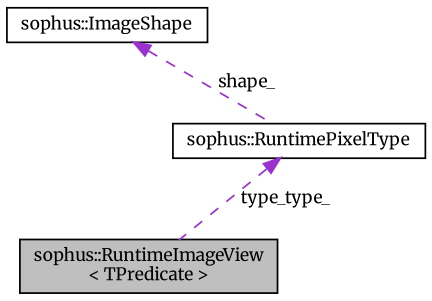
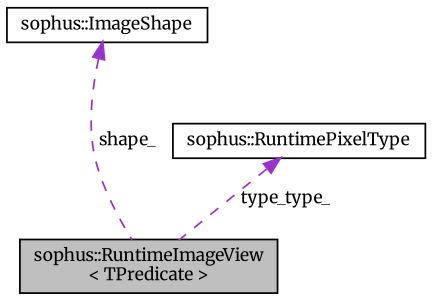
(211, 88) -> (94, 153)
